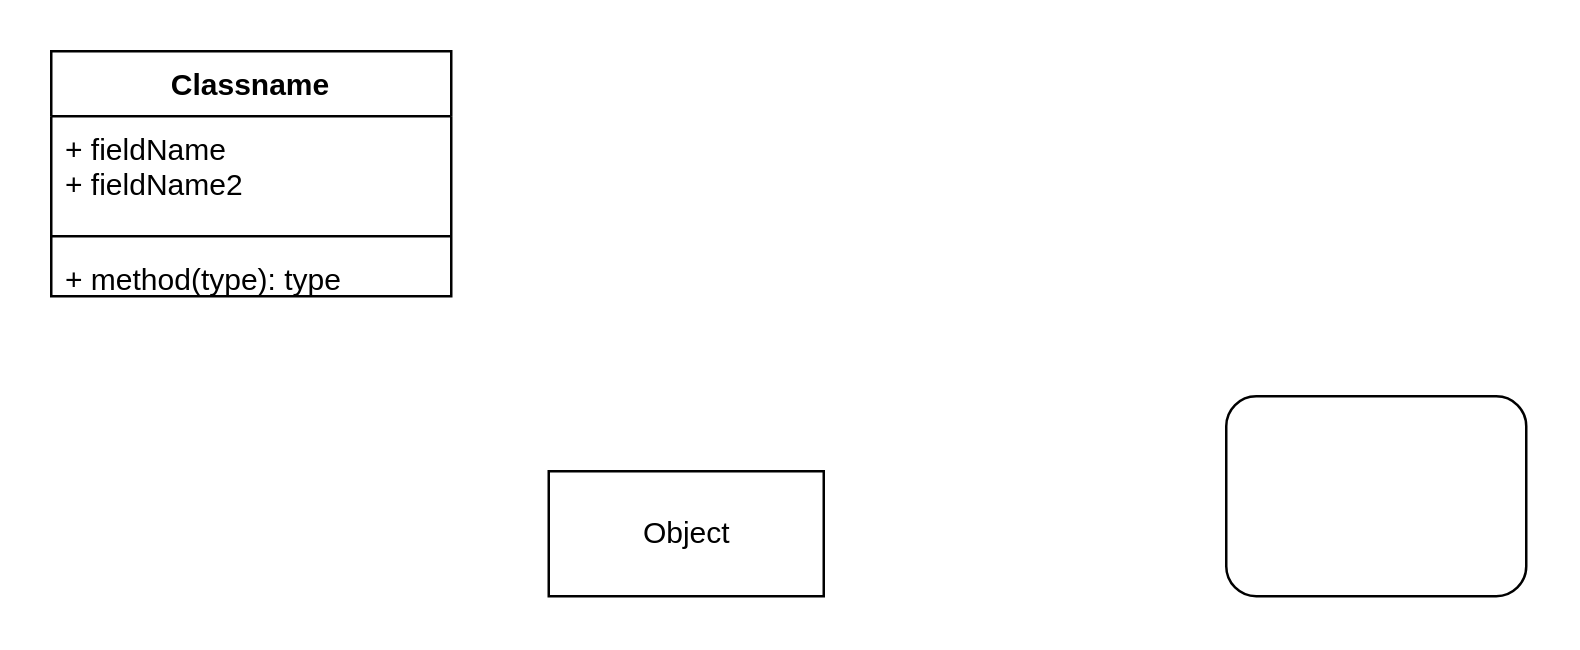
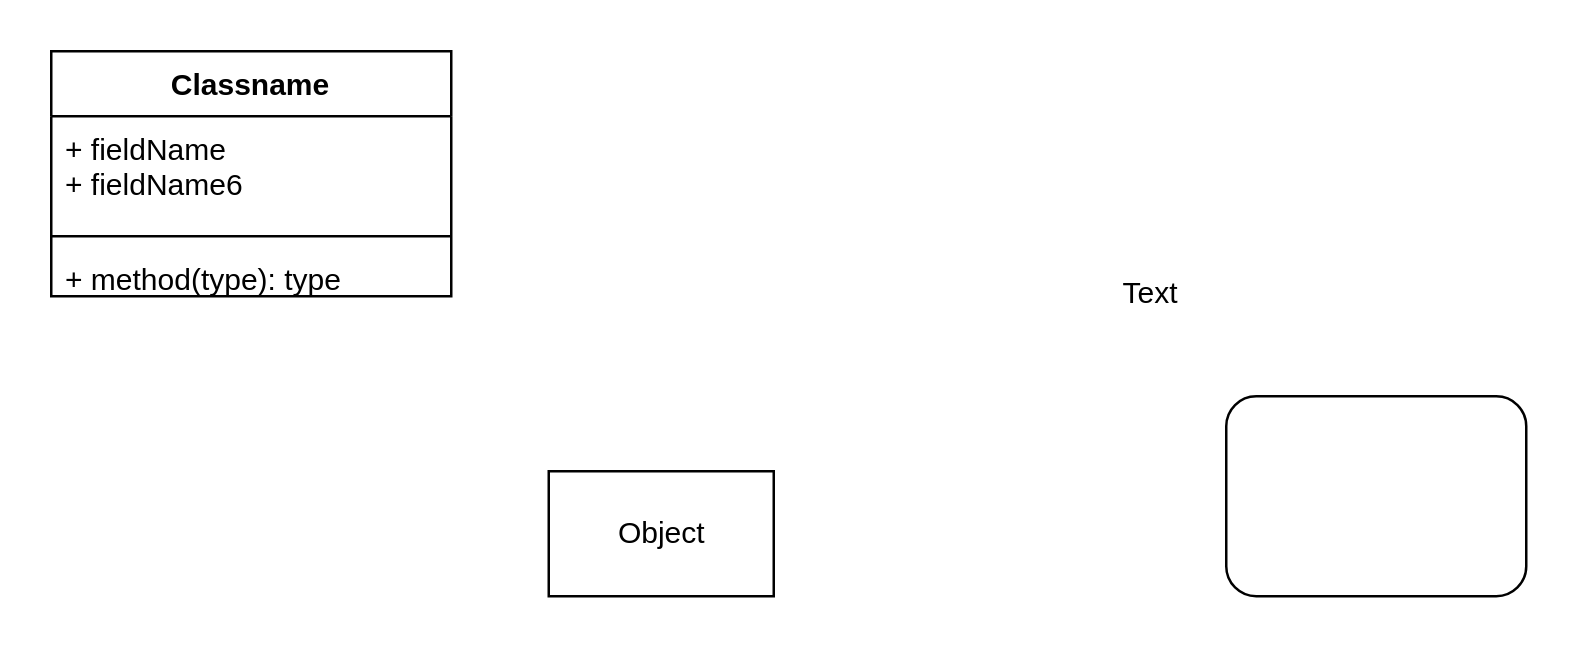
(146, 150) -> (146, 150)
none -> (1151, 294)
(686, 534) -> (661, 534)
